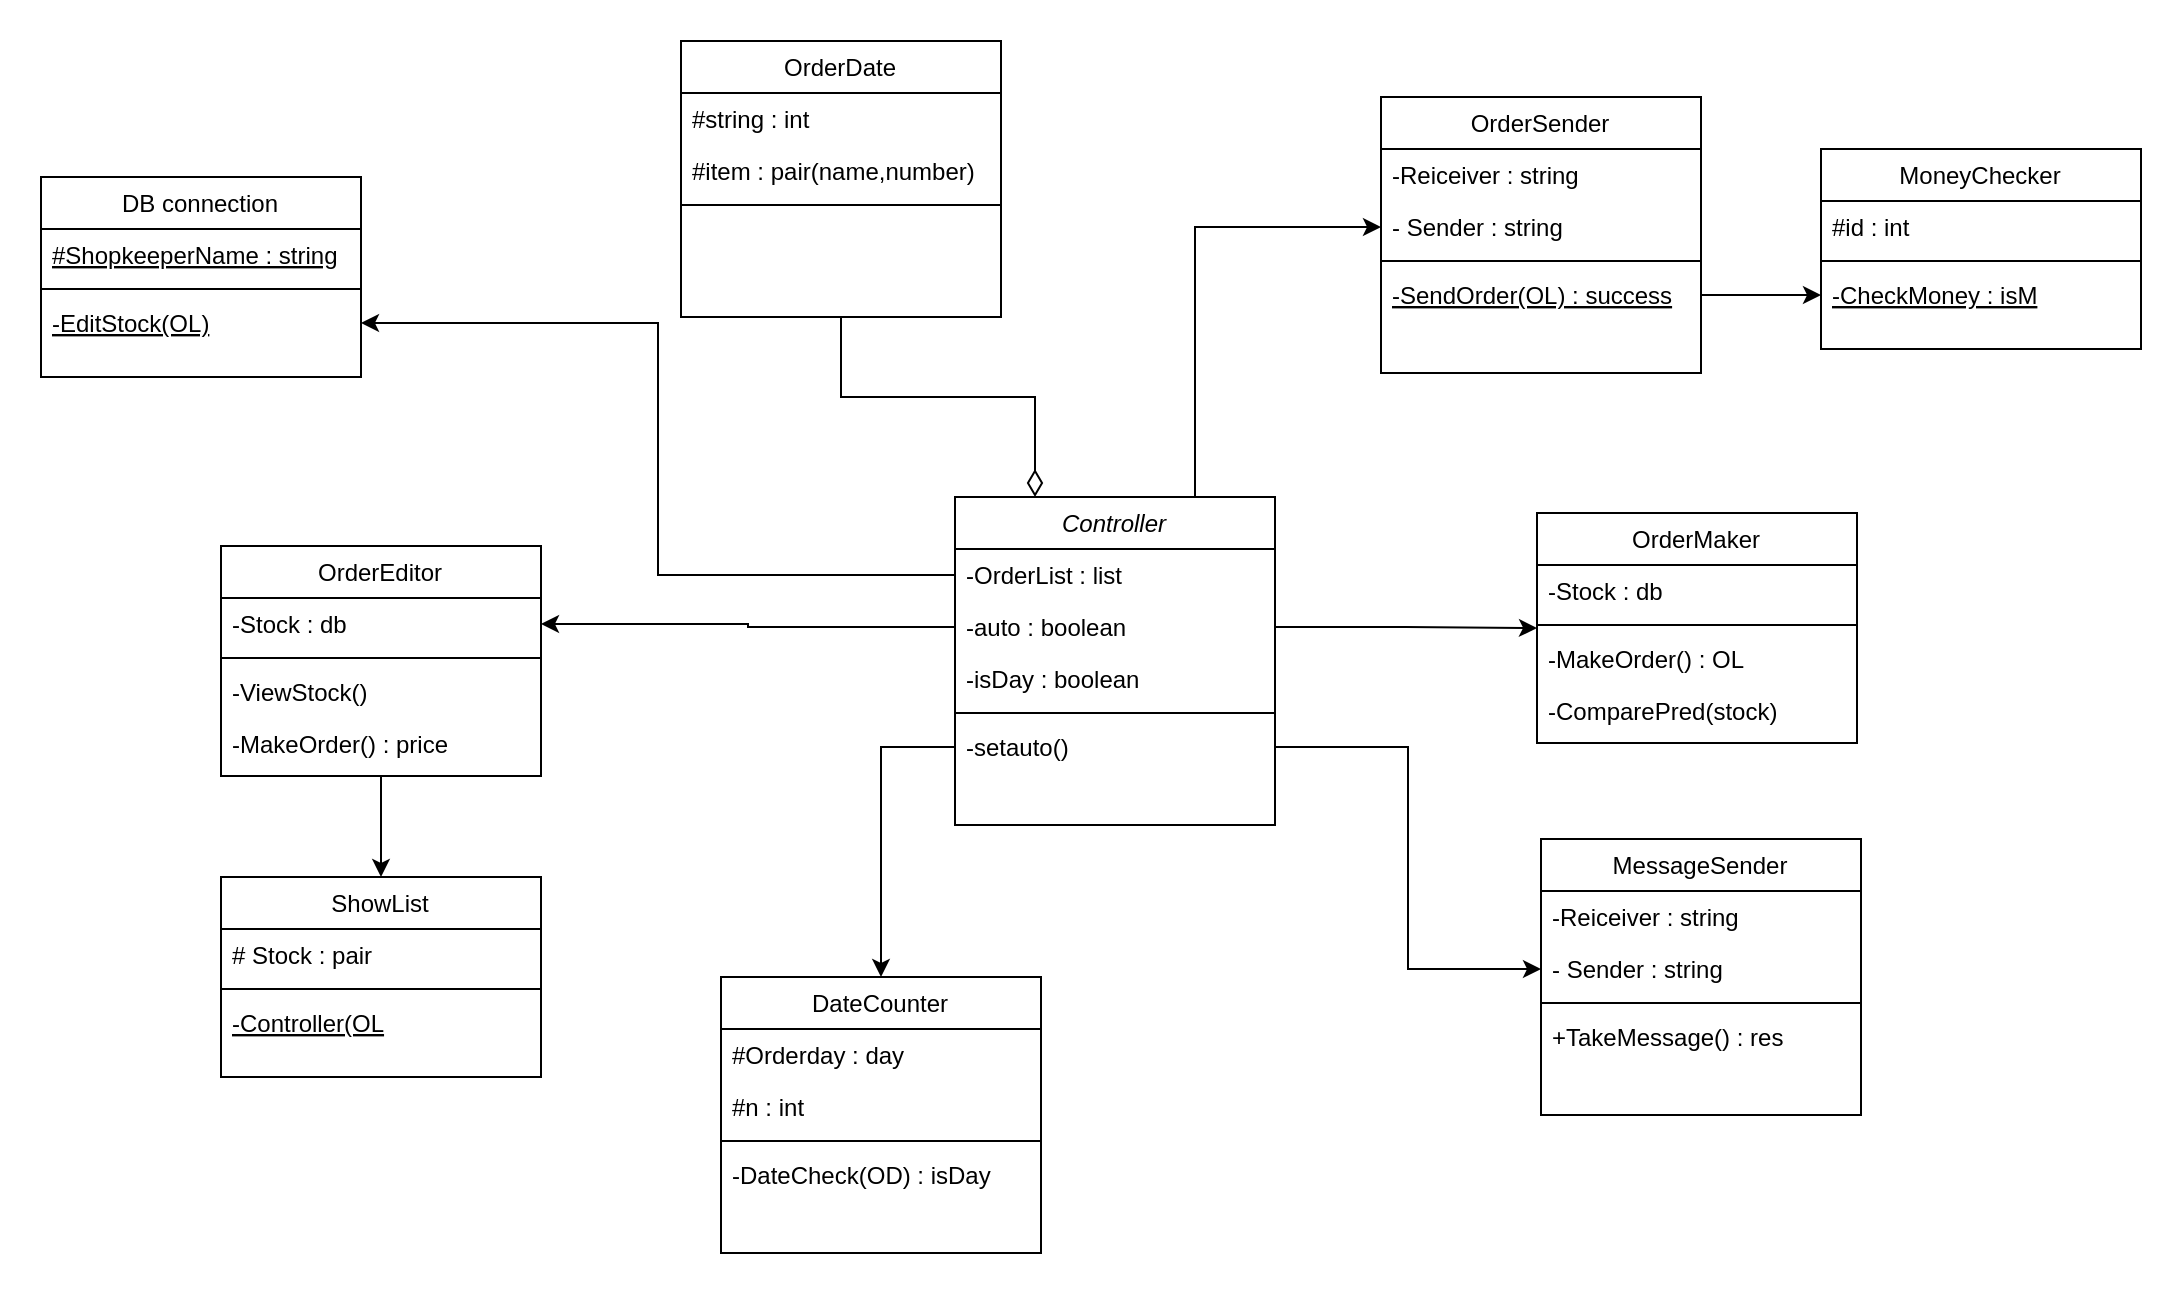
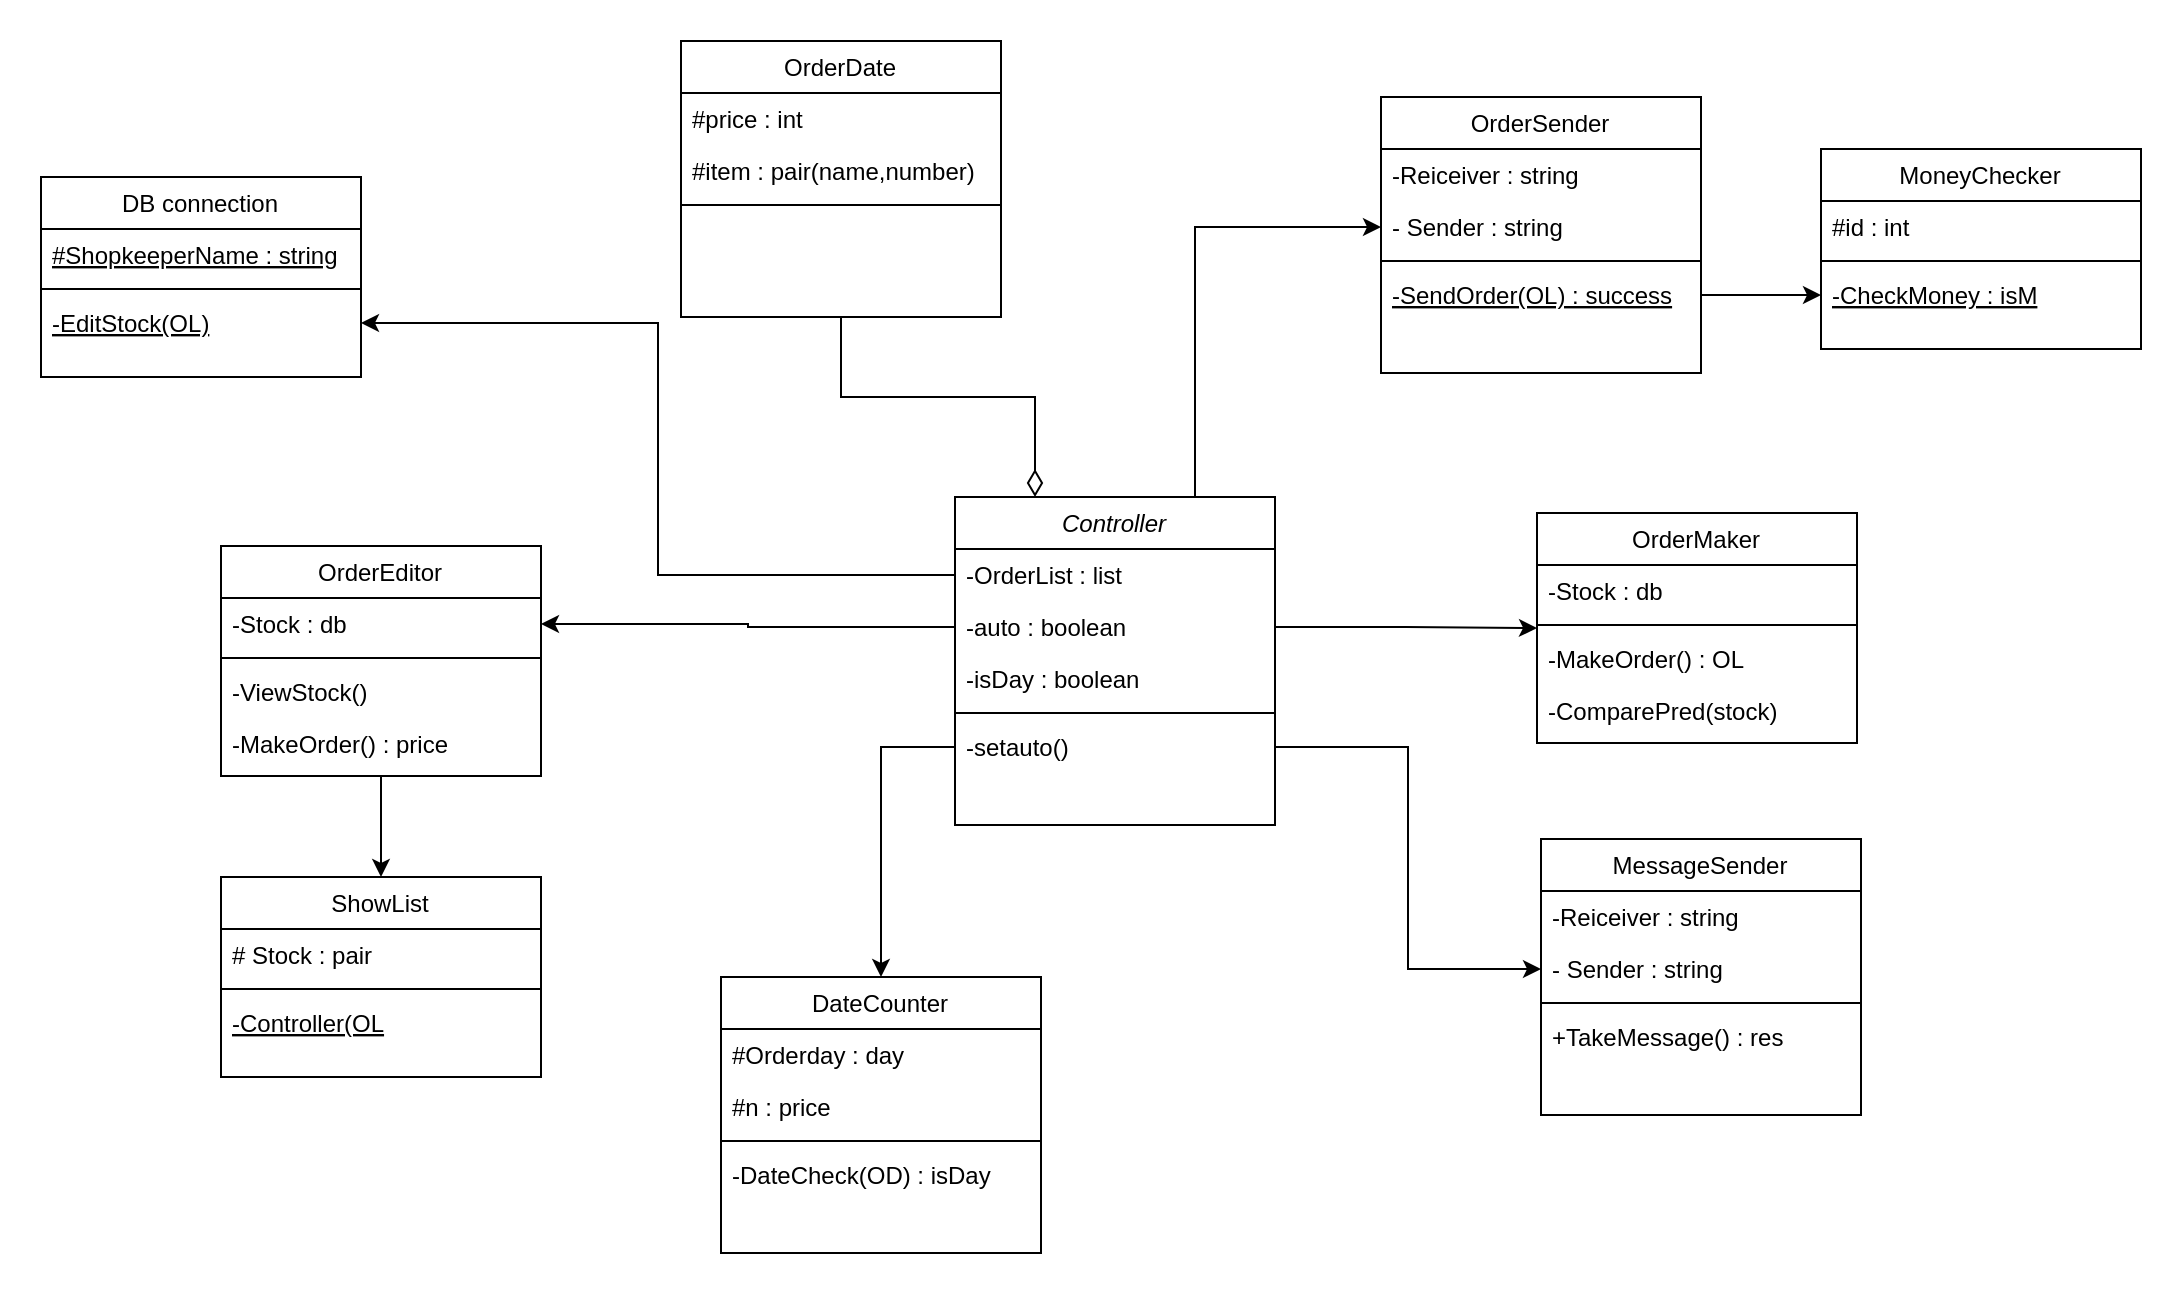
(764, 120) -> (757, 120)
(773, 1108) -> (787, 1108)
